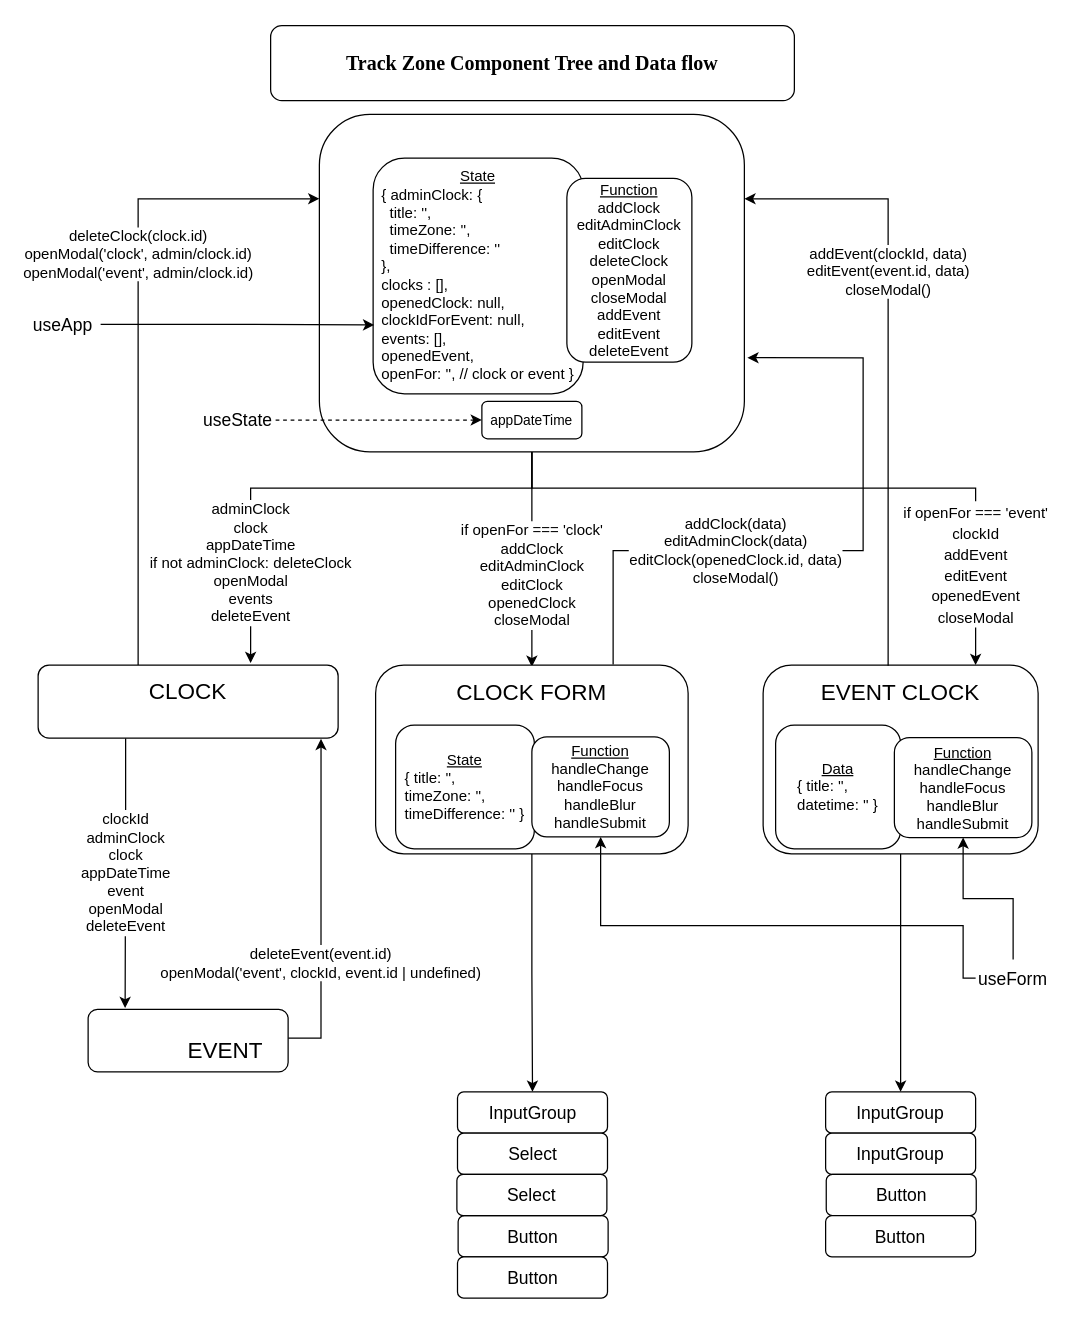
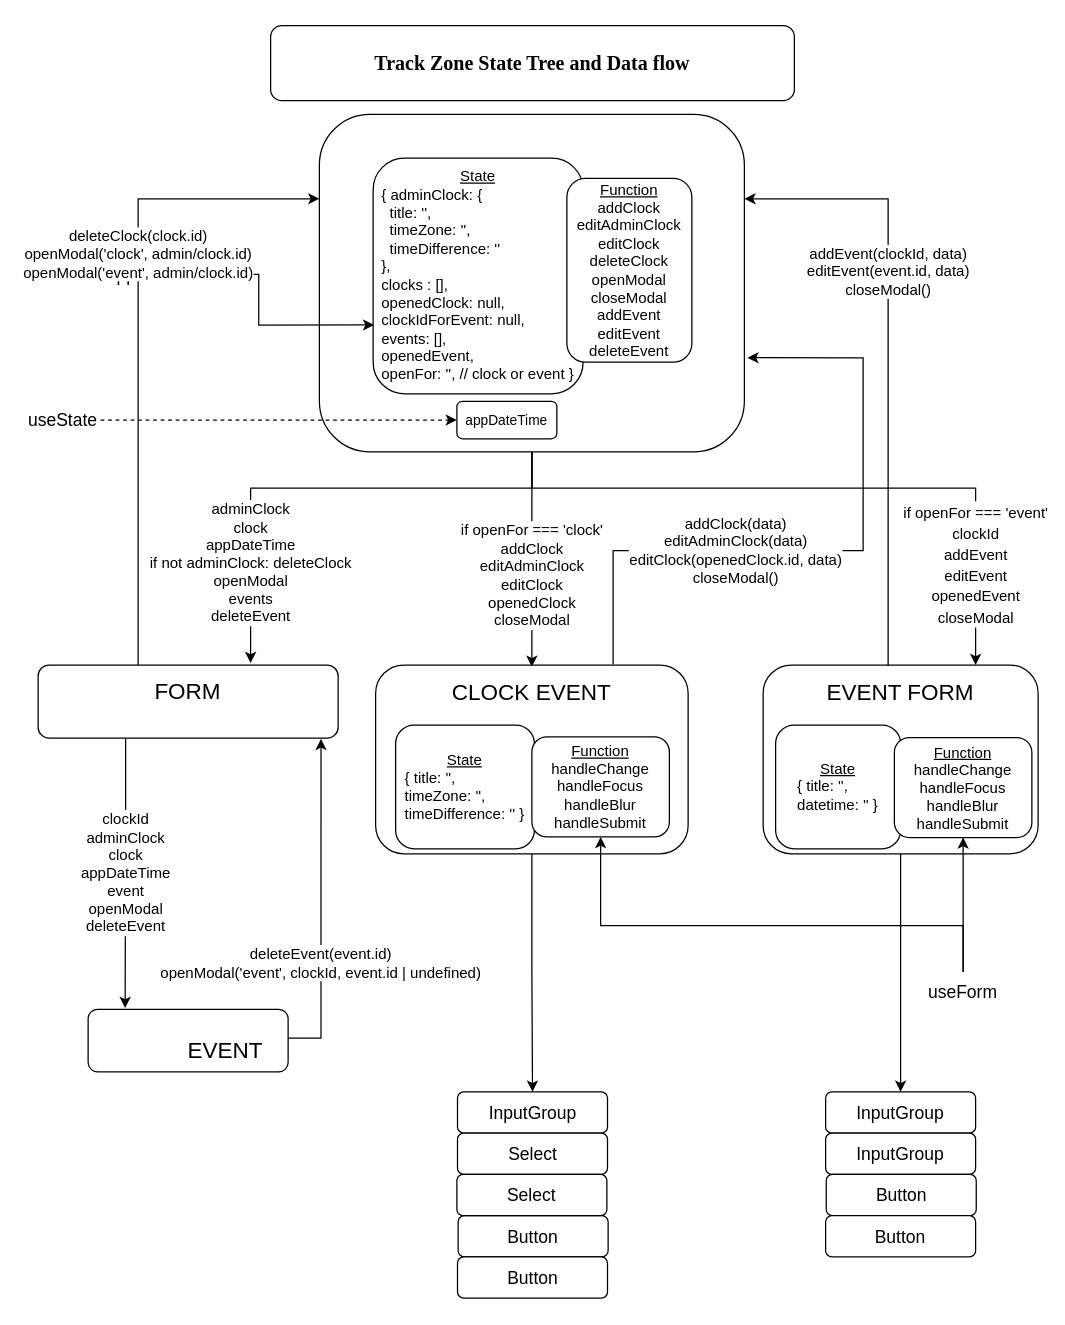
(533, 63) -> (533, 63)
(63, 324) -> (107, 274)
(238, 420) -> (63, 420)
(532, 420) -> (507, 420)
(188, 692) -> (188, 692)
(532, 693) -> (532, 693)
(901, 693) -> (901, 693)
(838, 787) -> (838, 787)
(1013, 978) -> (963, 991)
